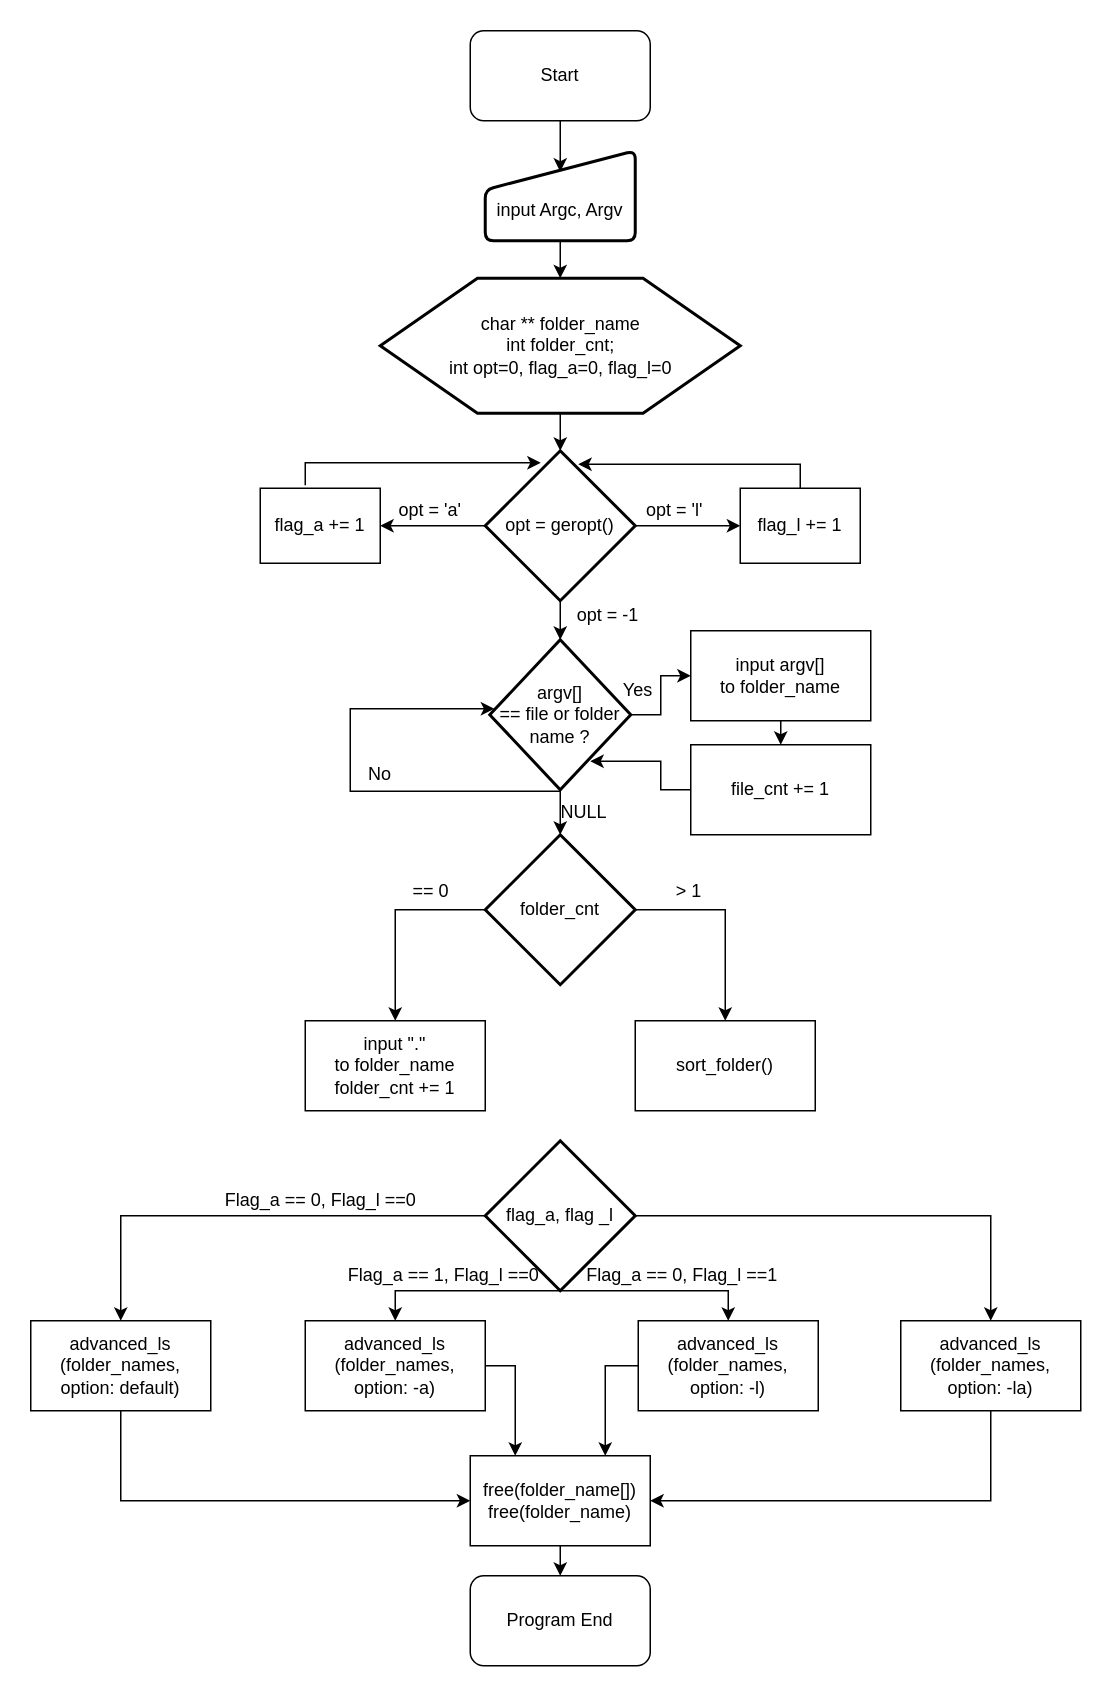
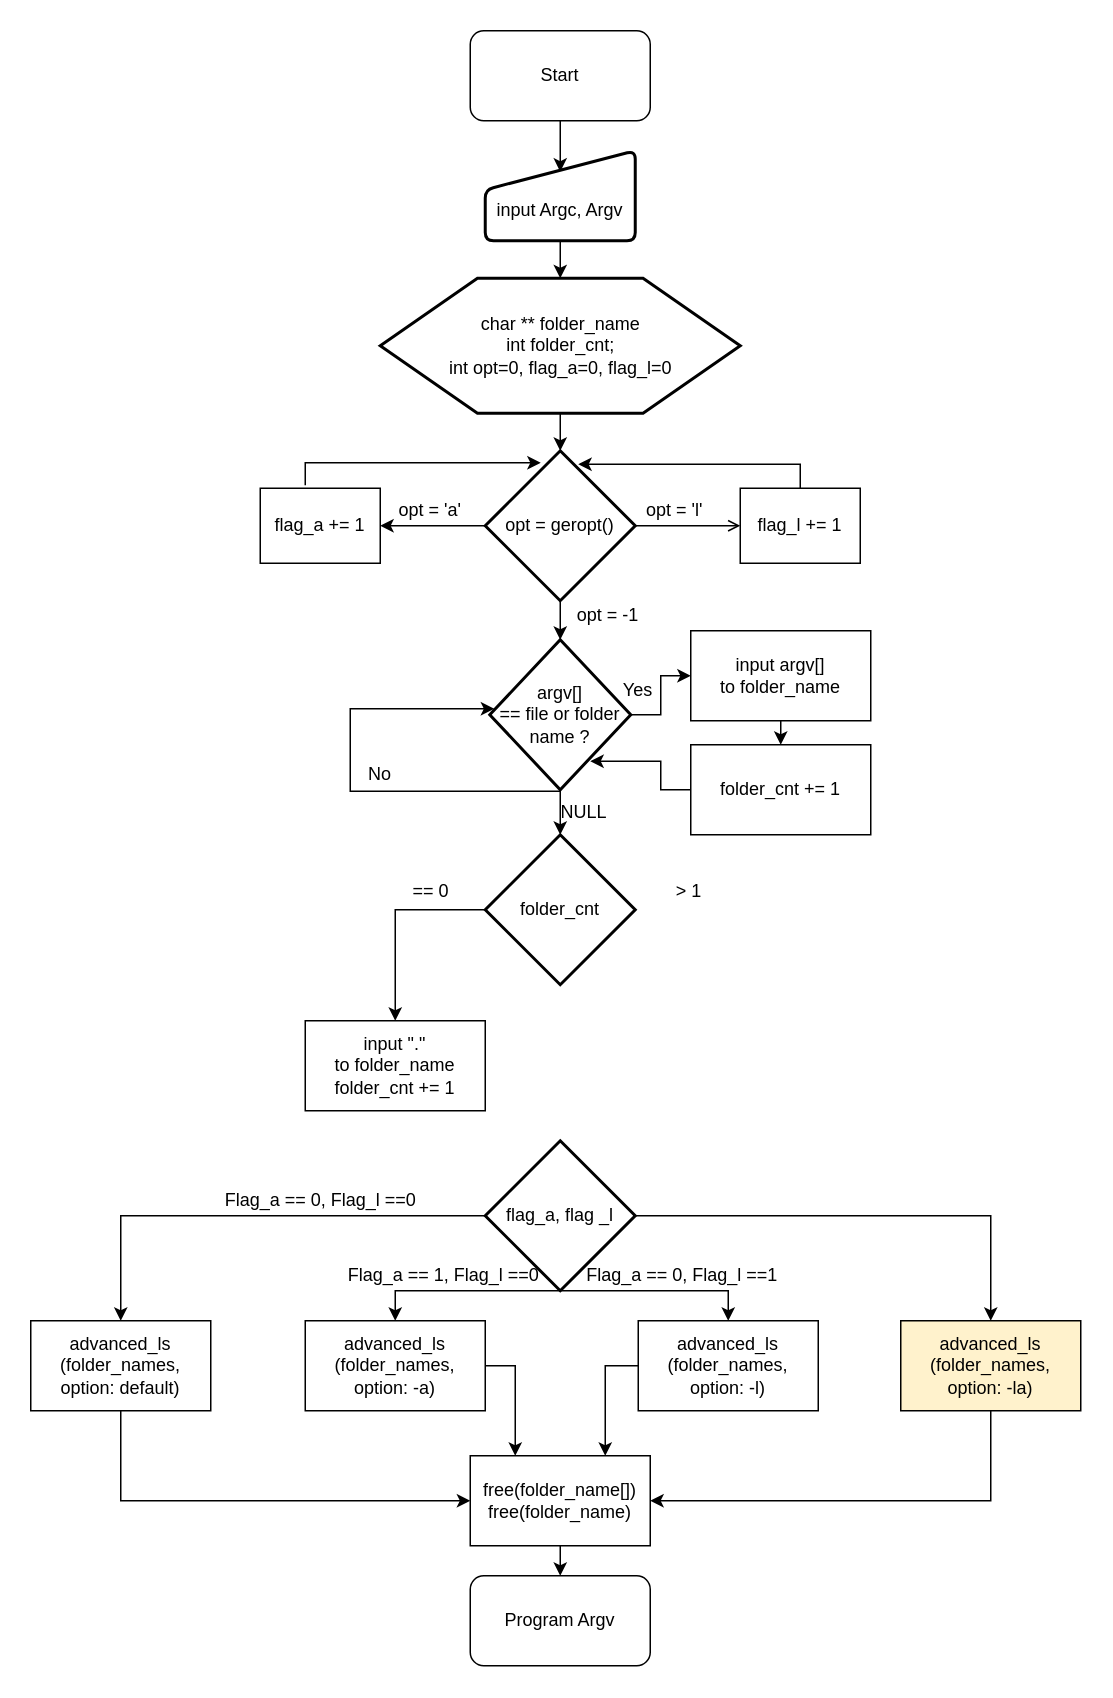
(729, 526) -> (731, 526)
(781, 790) -> (781, 790)
(725, 915) -> none
(725, 1066) -> none
(991, 1366) -> (991, 1366)
(560, 1621) -> (560, 1621)
